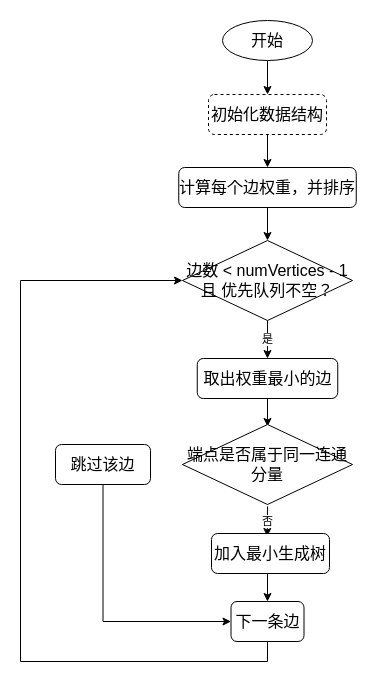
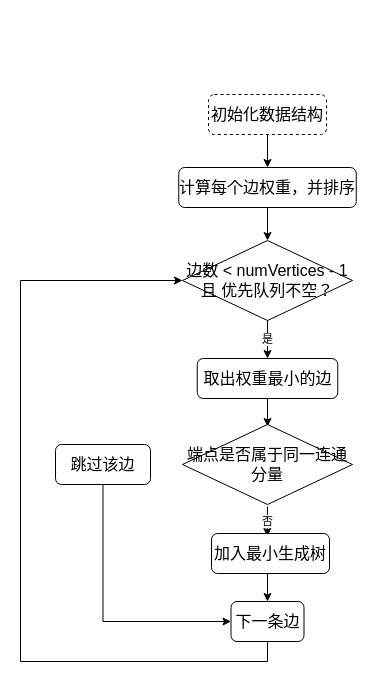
(268, 41) -> none
(268, 74) -> none
